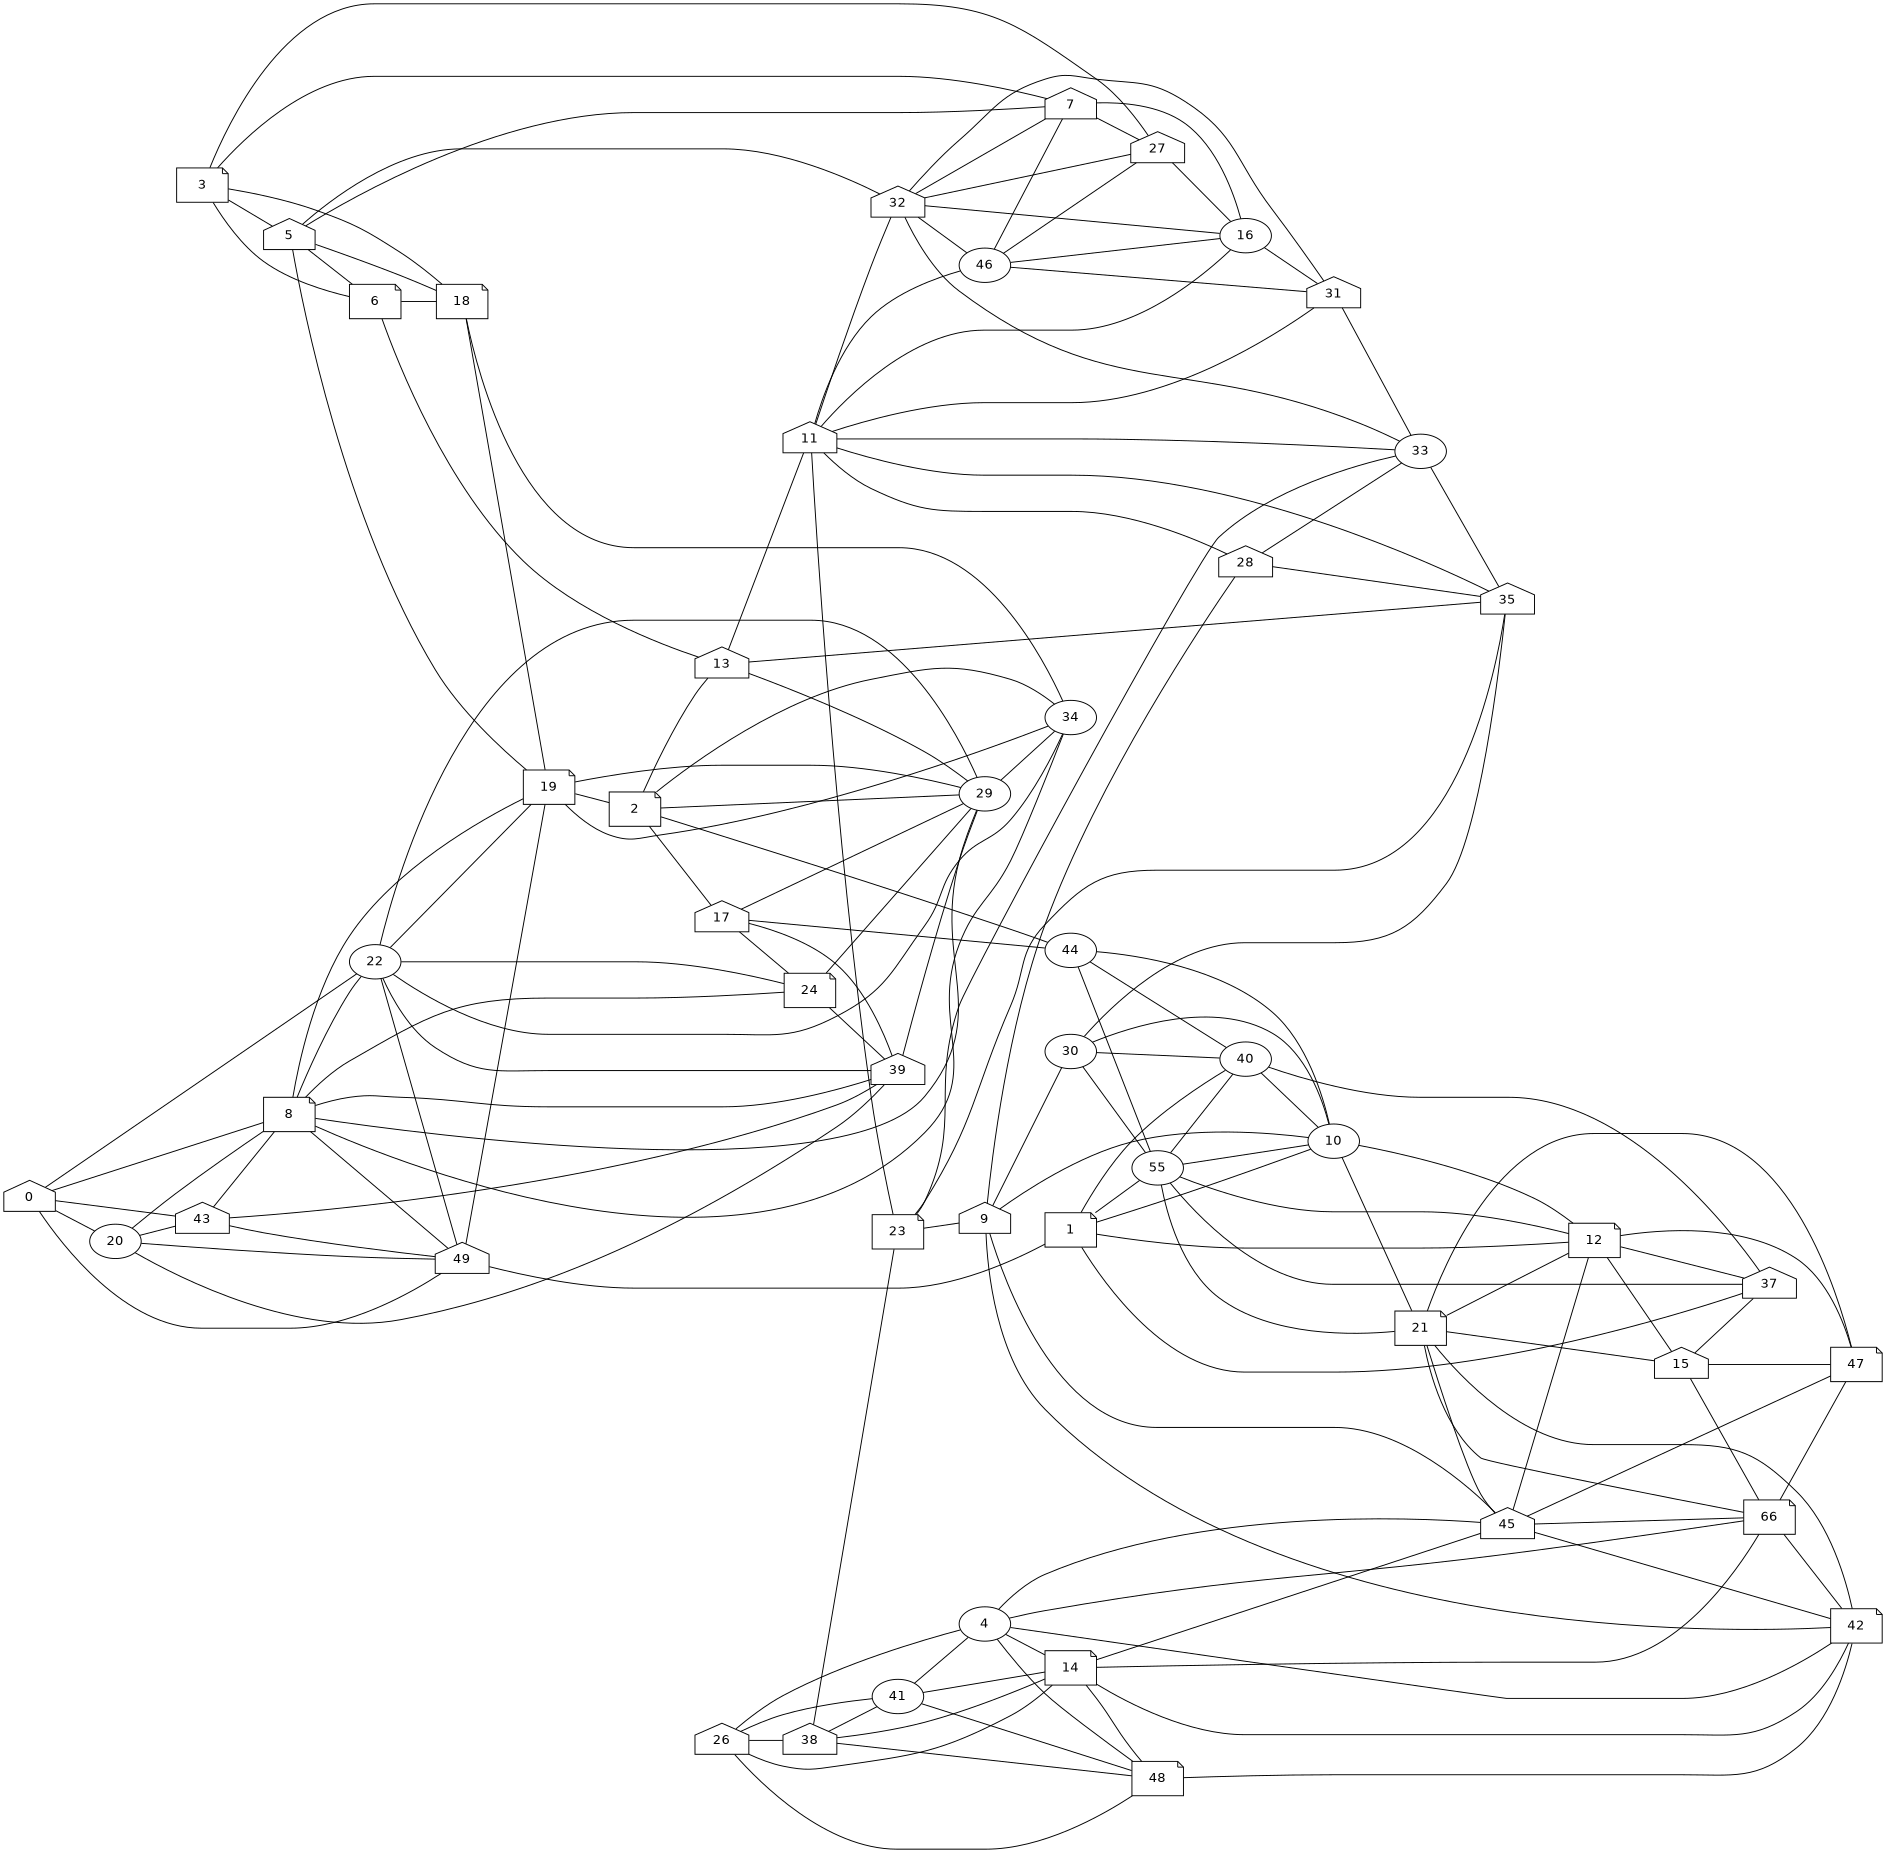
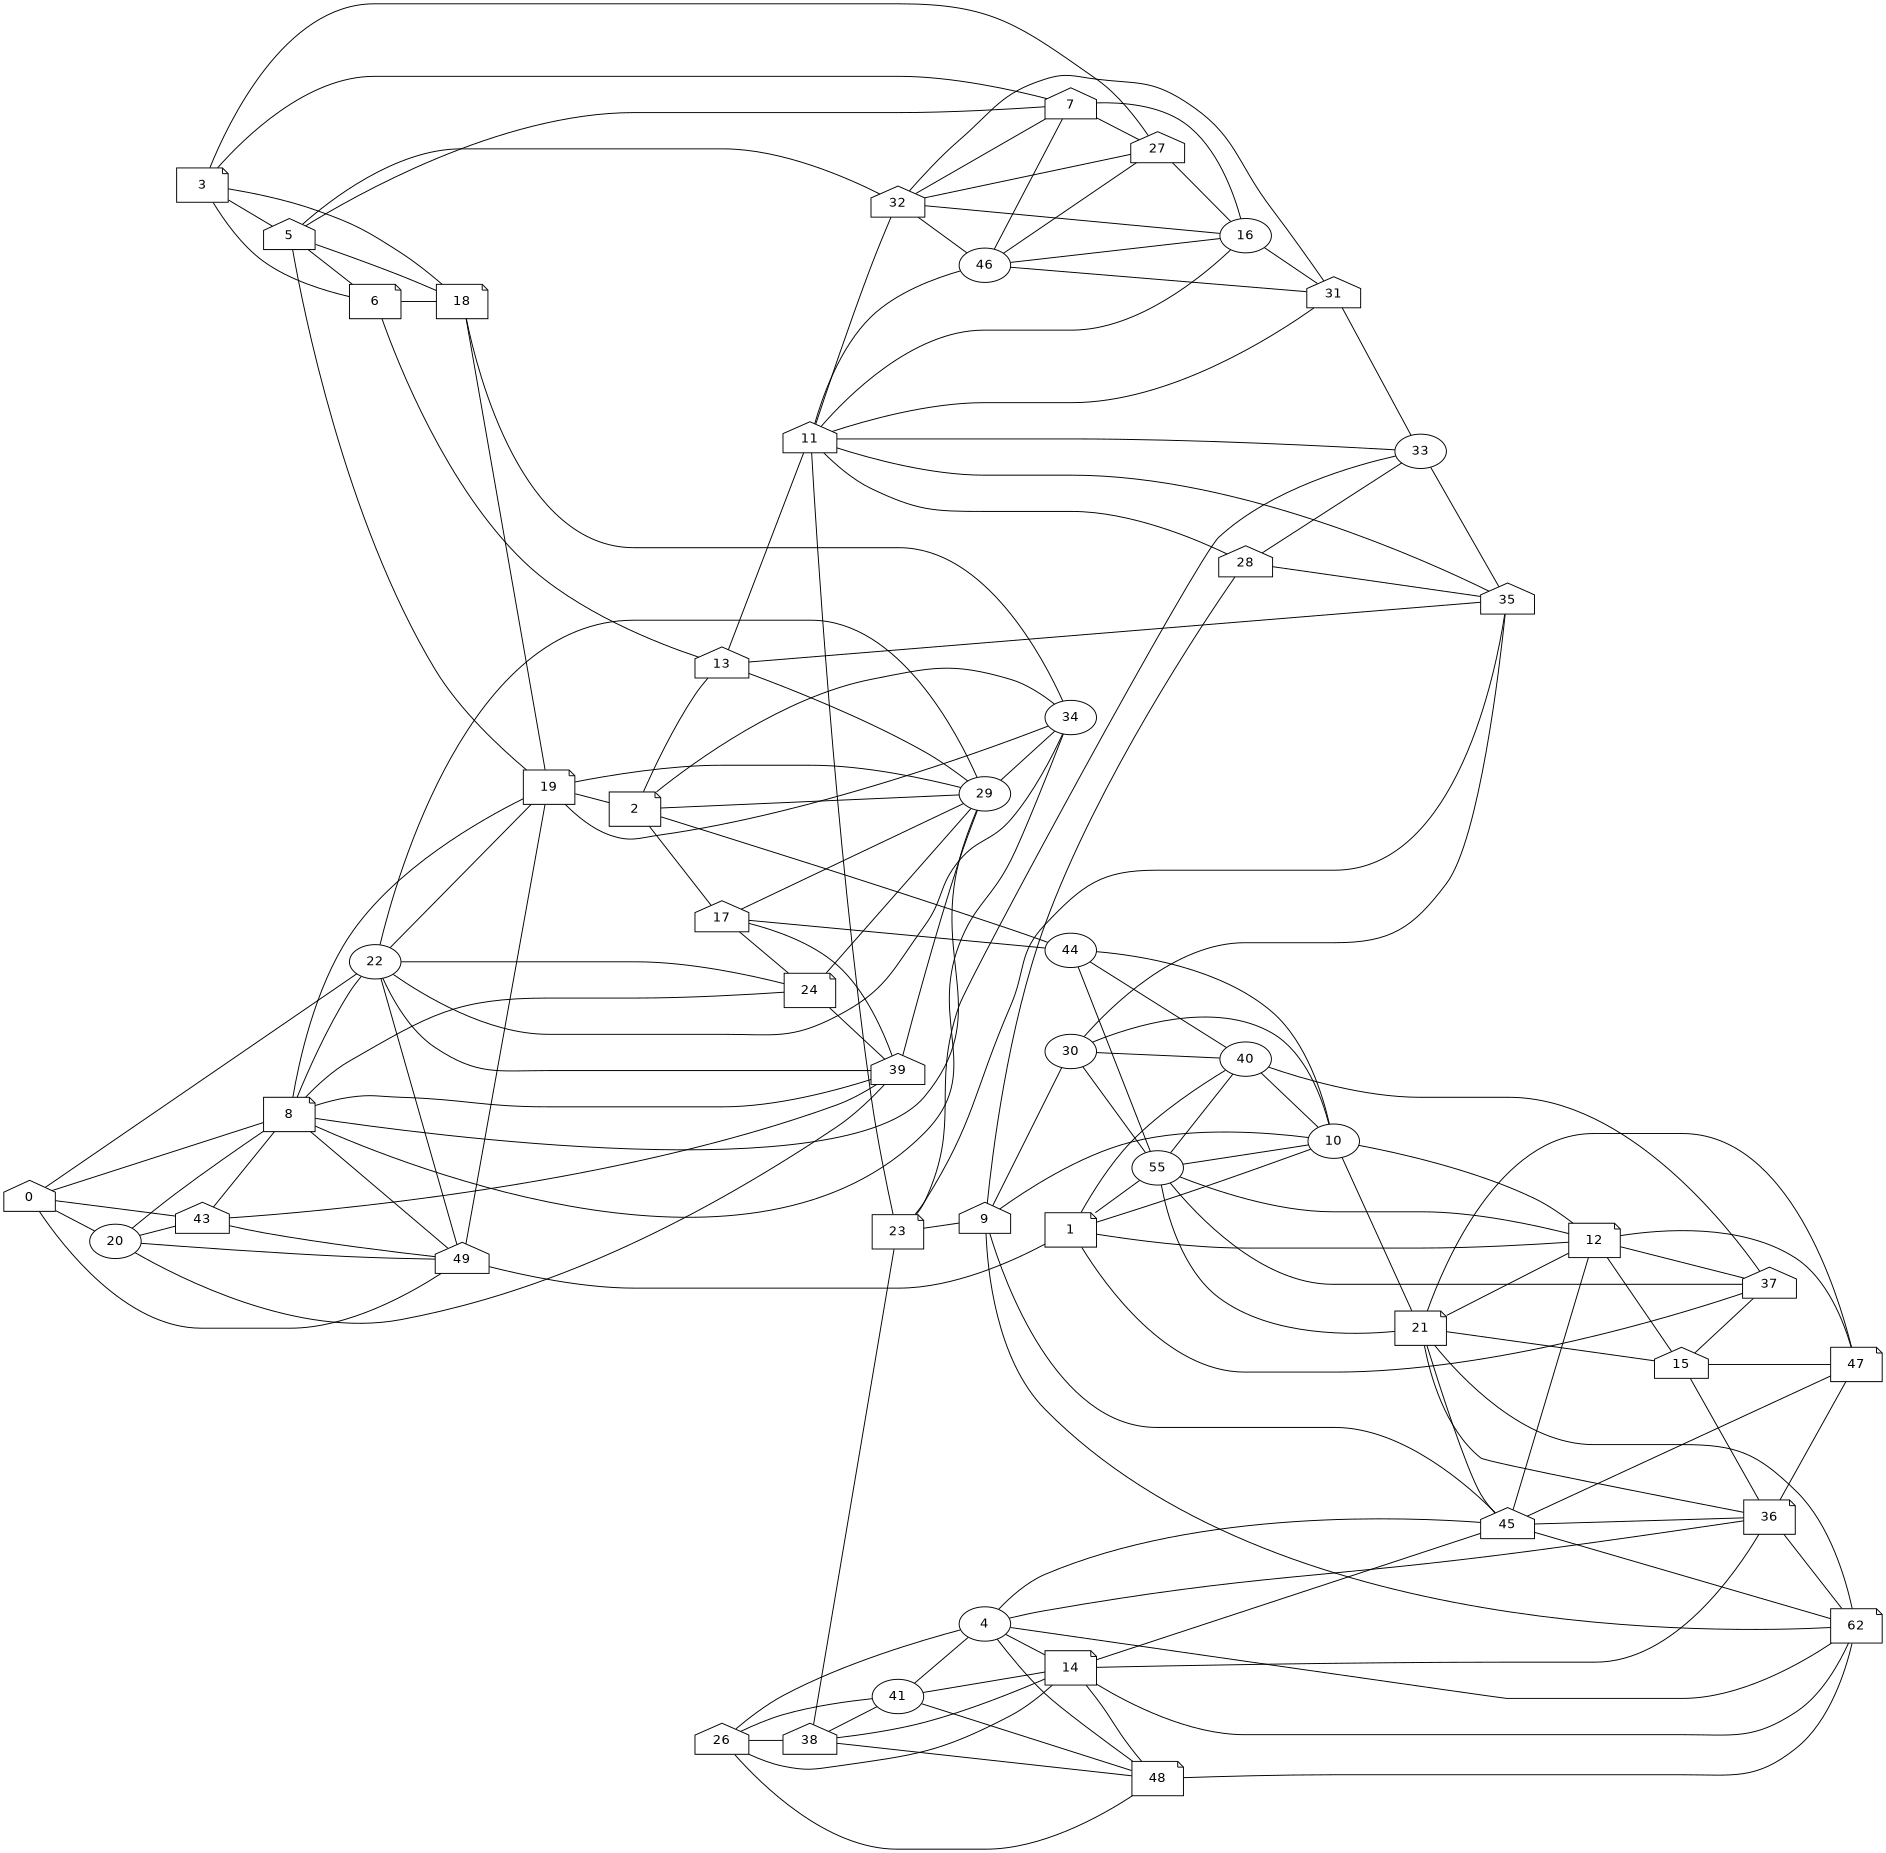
(1129, 369) -> none
(1770, 1517) -> (1770, 1517)
(1856, 1626) -> (1856, 1626)
